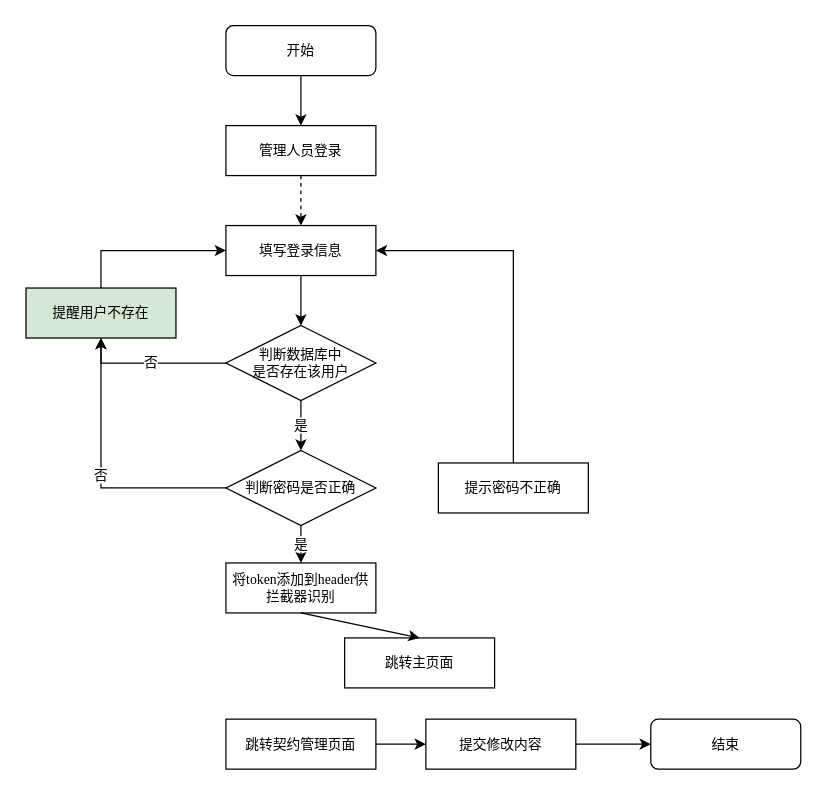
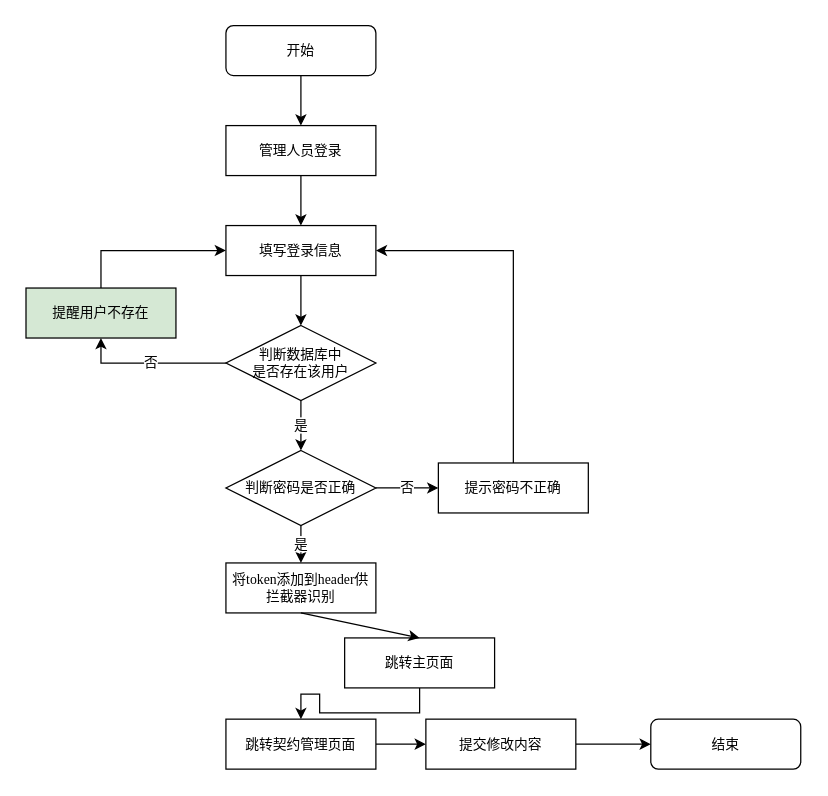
(301, 195) -> (301, 195)
(102, 488) -> (403, 488)
none -> (355, 713)
